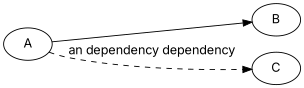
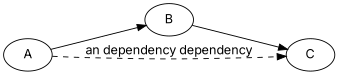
none -> (236, 36)
